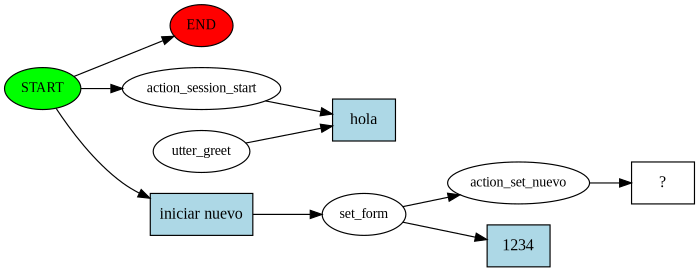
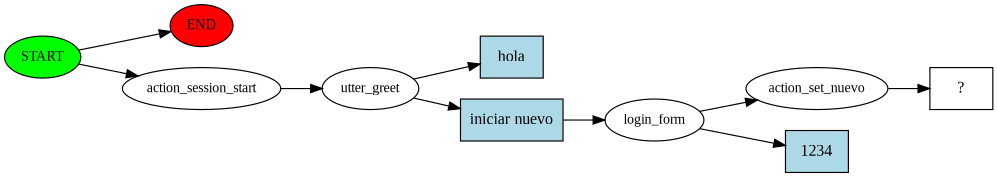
(293, 106) -> (296, 89)
(93, 156) -> (431, 102)
(364, 214) -> (654, 120)
